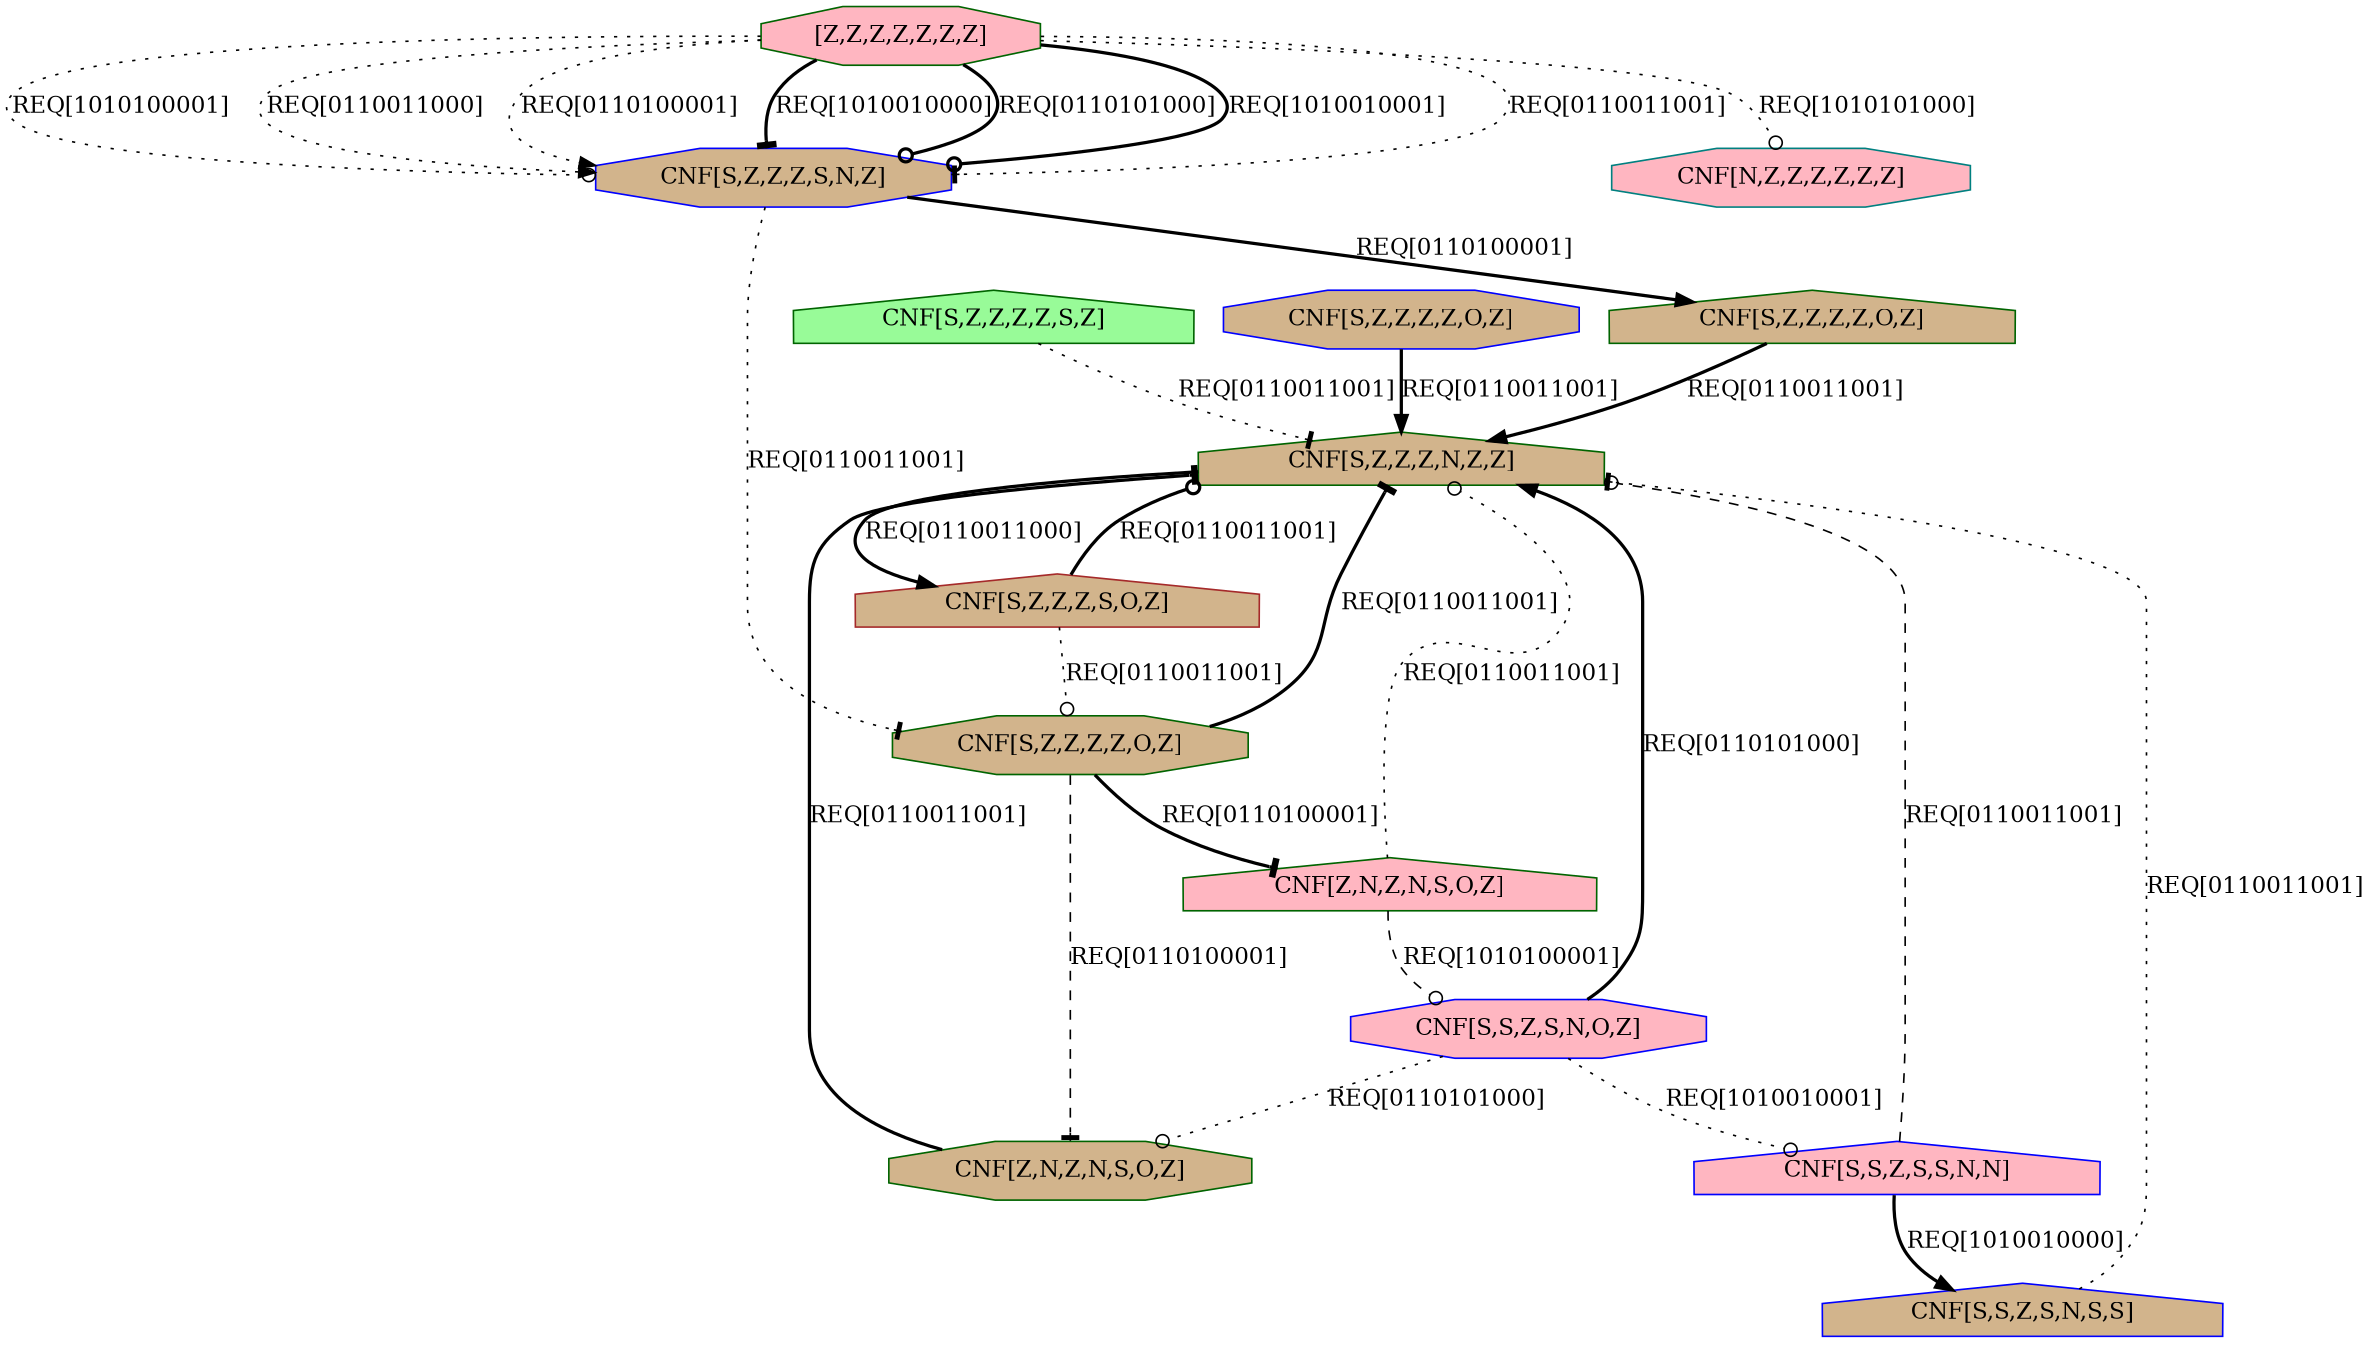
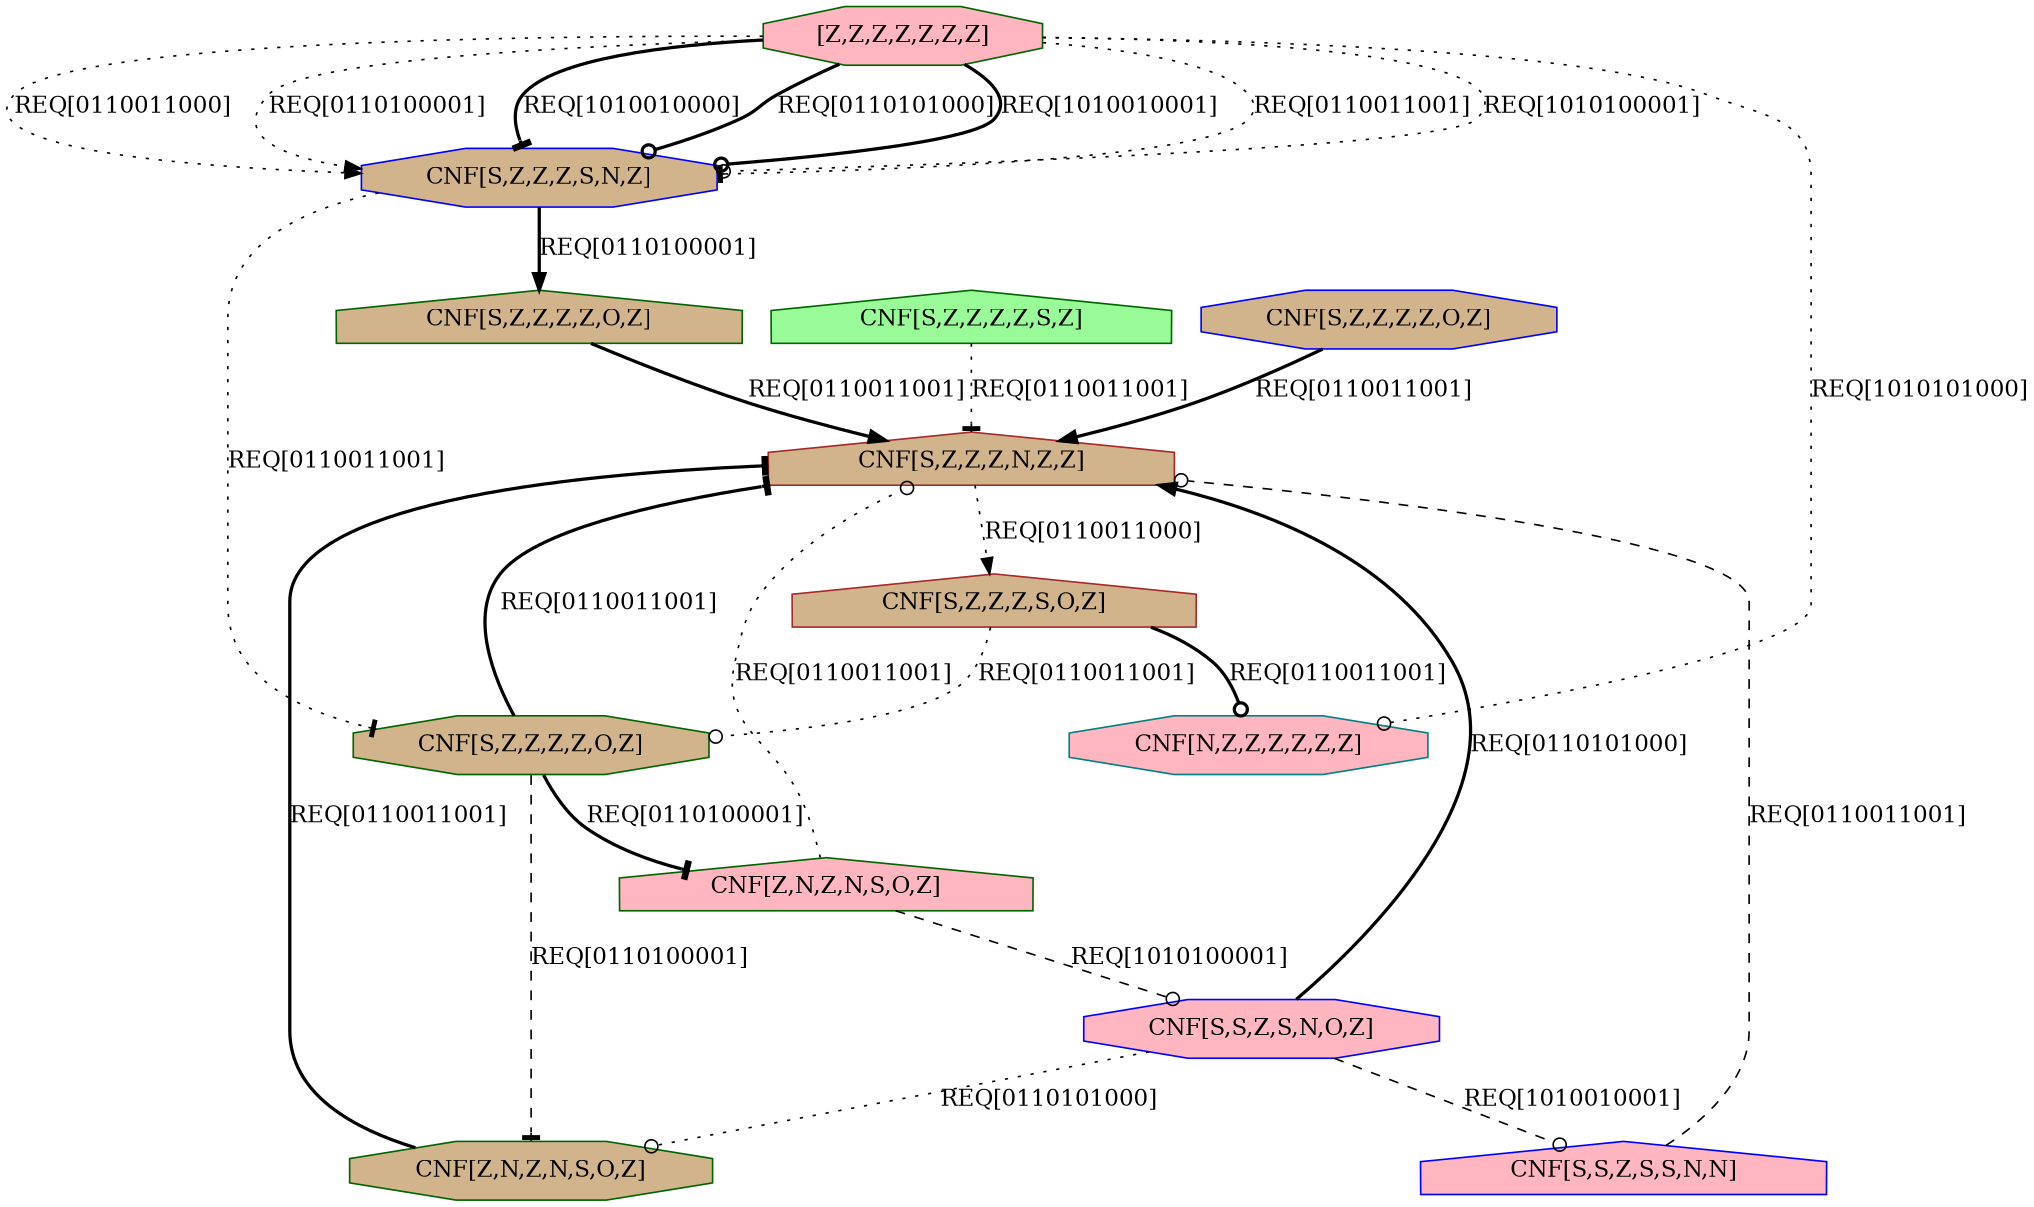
(1401, 461) -> (971, 461)
(978, 491) -> (981, 522)
(1120, 520) -> (1204, 655)
(1672, 1114) -> (1444, 1100)
(2023, 1313) -> none
